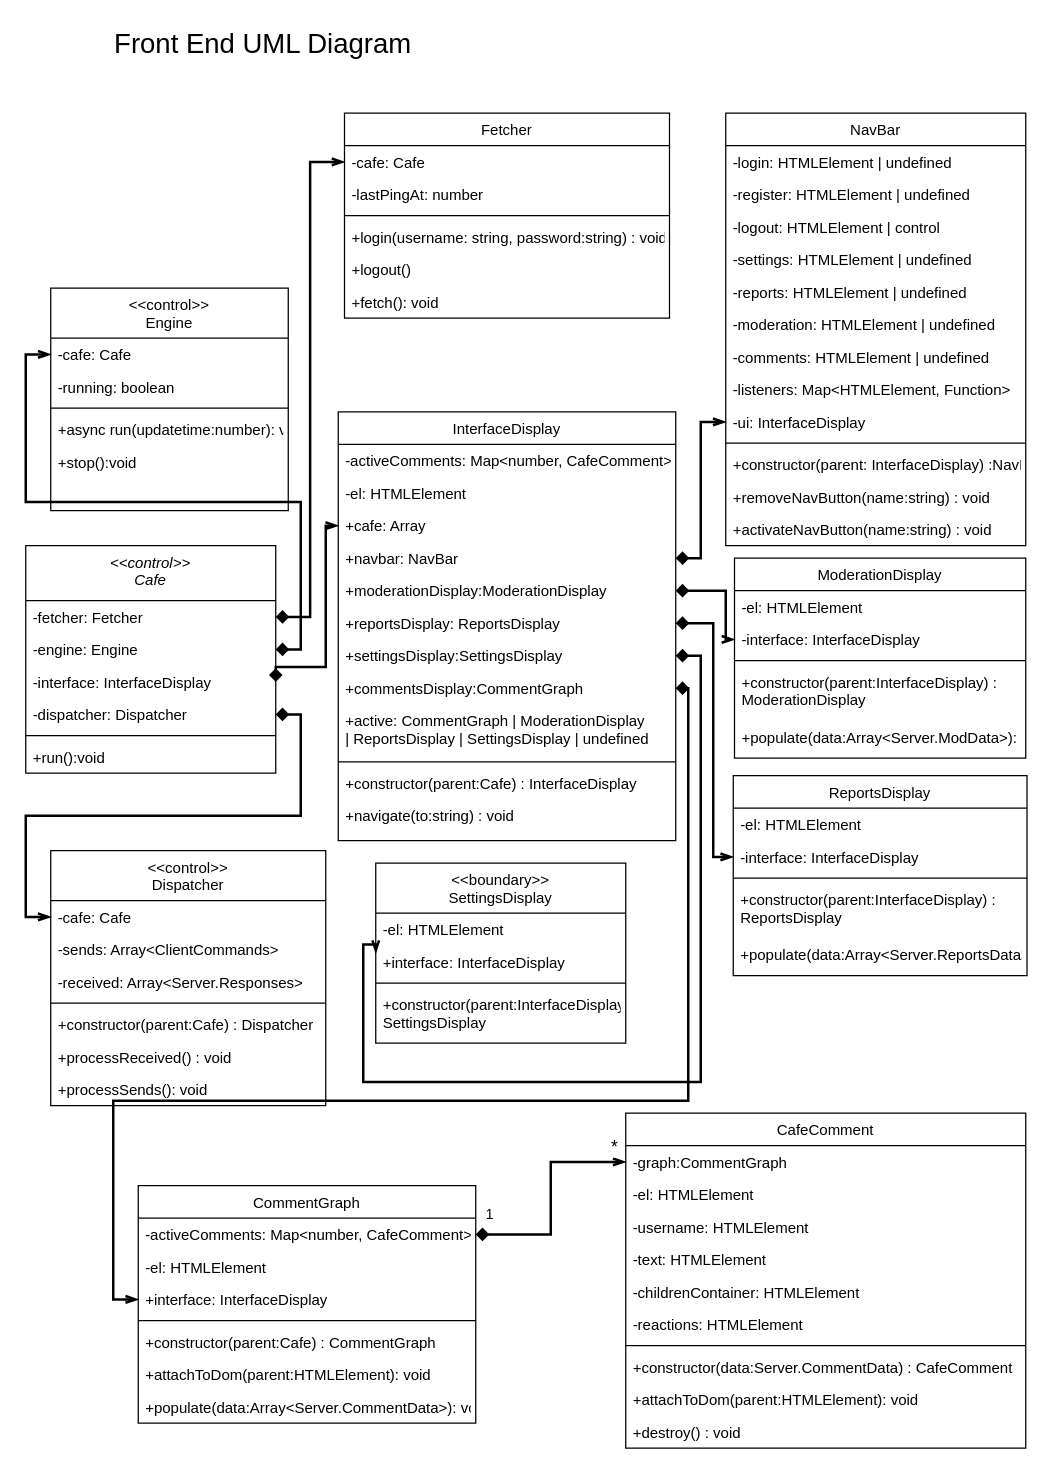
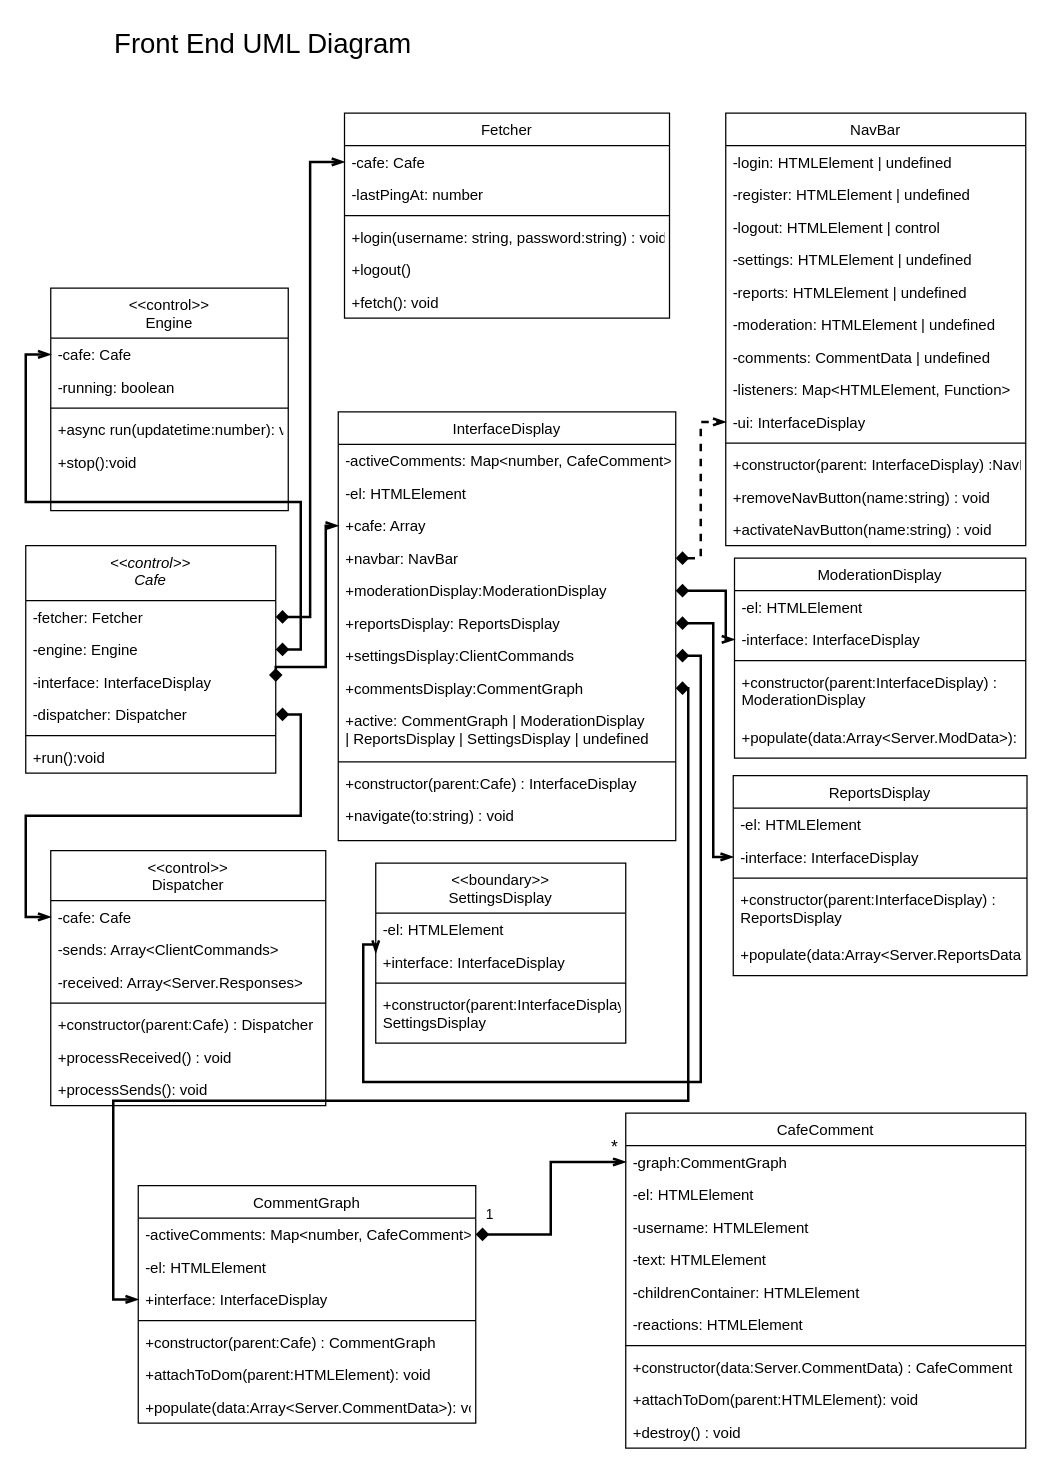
(862, 358) -> (864, 358)
(701, 486) -> (701, 486)
(466, 656) -> (464, 656)
